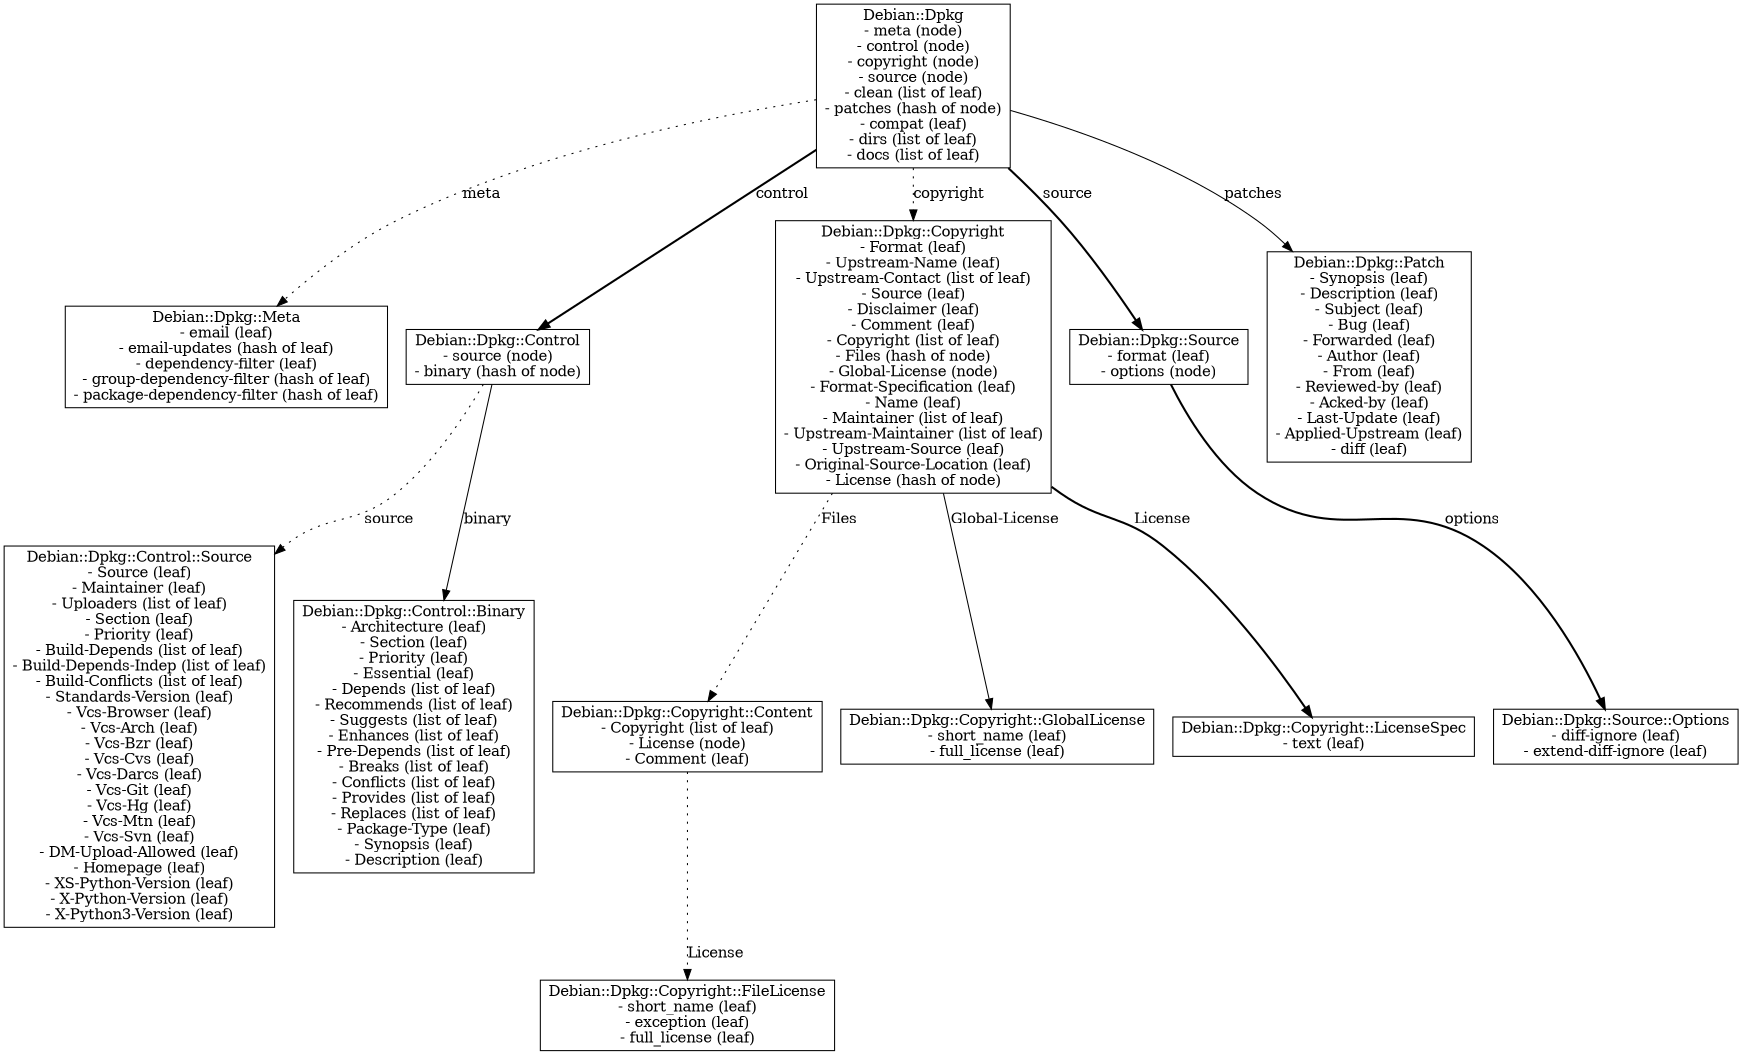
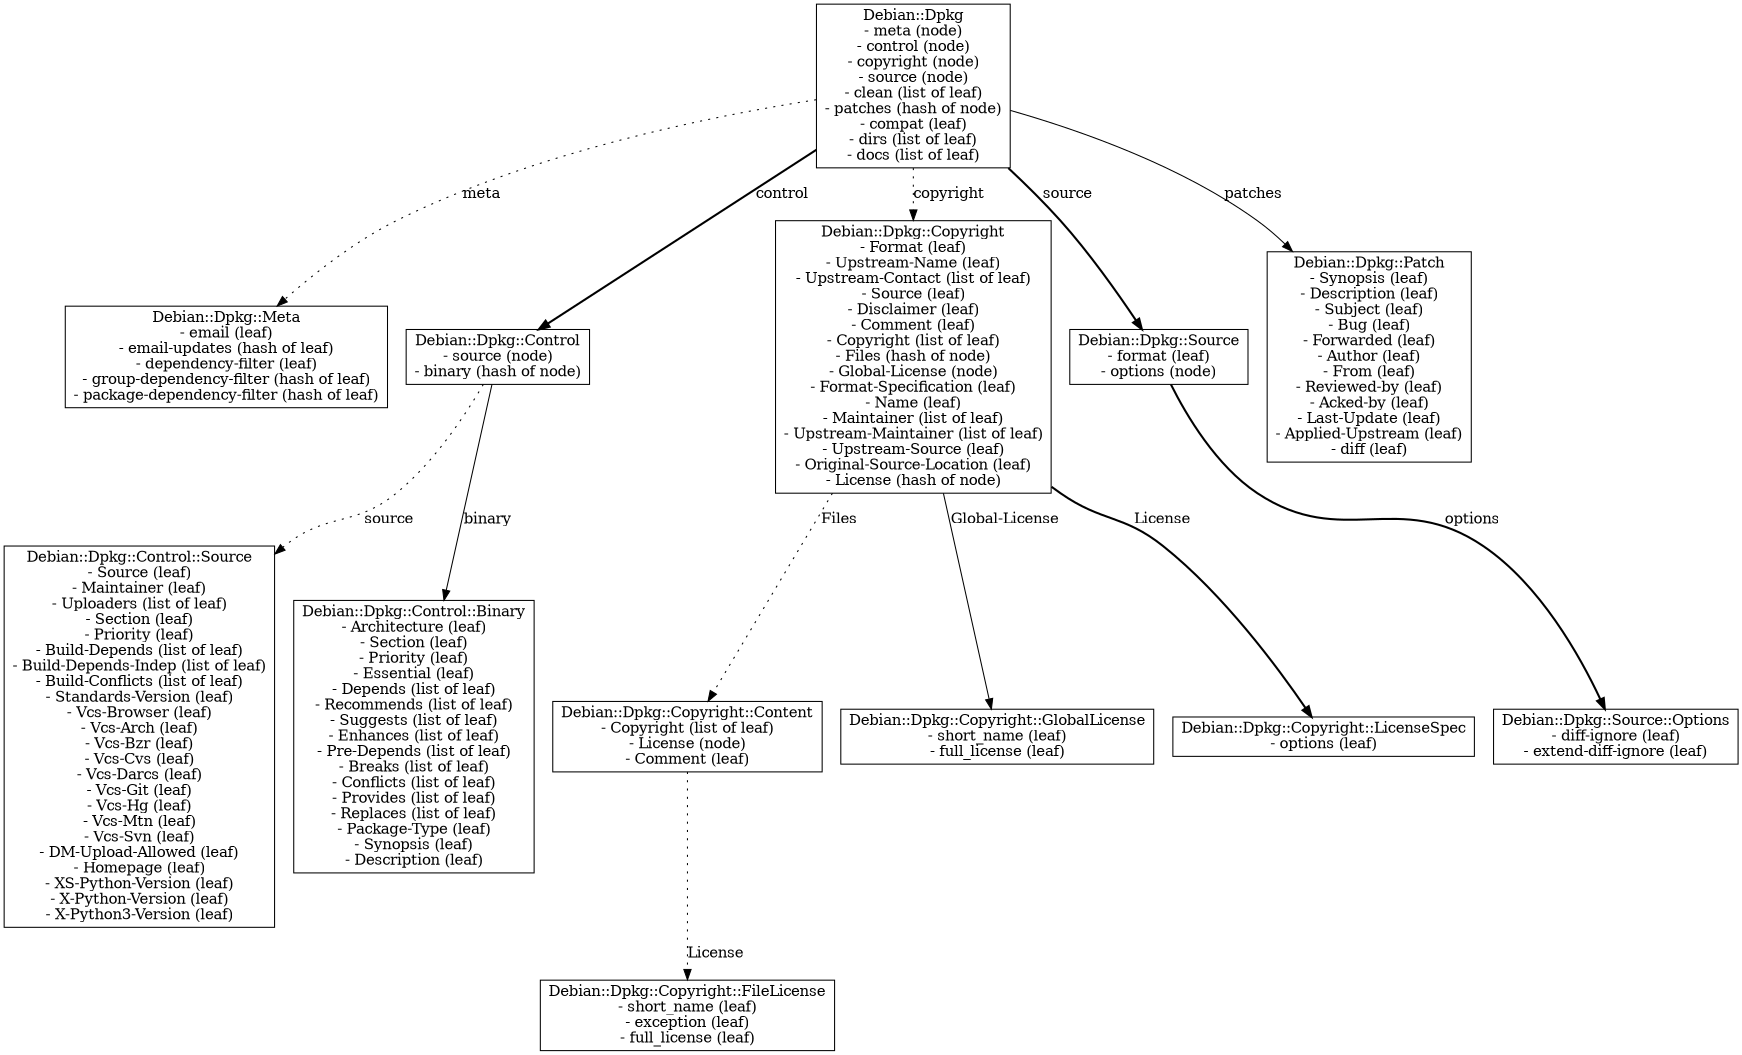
(1324, 737) -> (1324, 737)
